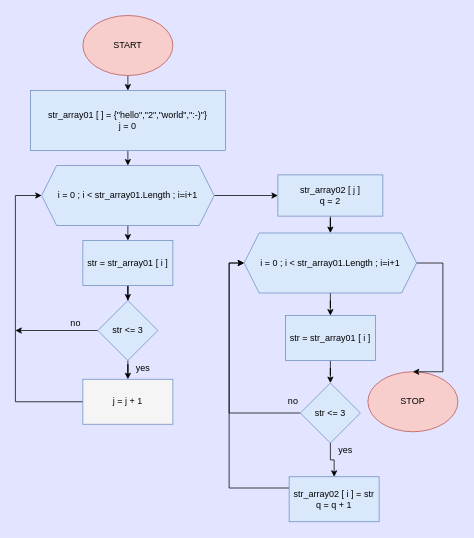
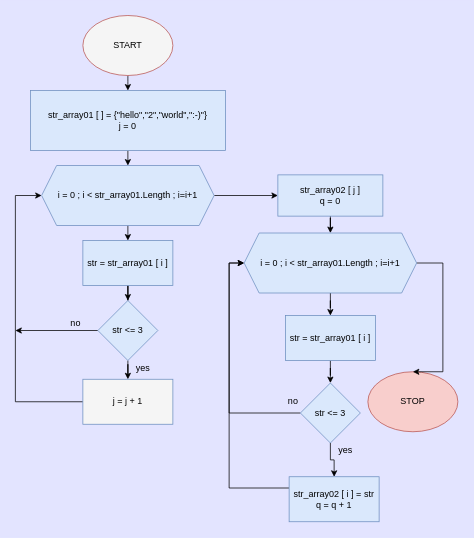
(128, 45) -> (128, 45)
(330, 195) -> (330, 195)
